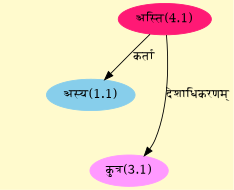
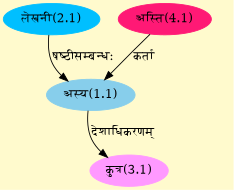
none -> (52, 19)
(166, 93) -> (89, 133)
